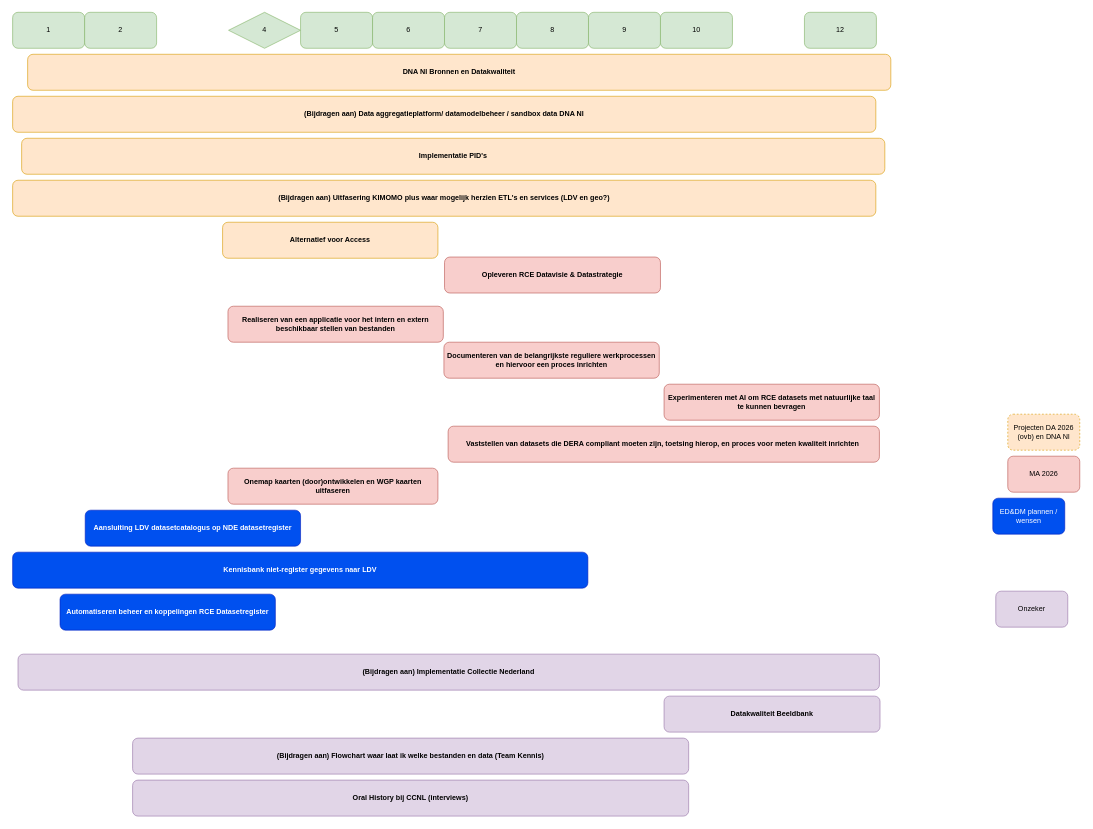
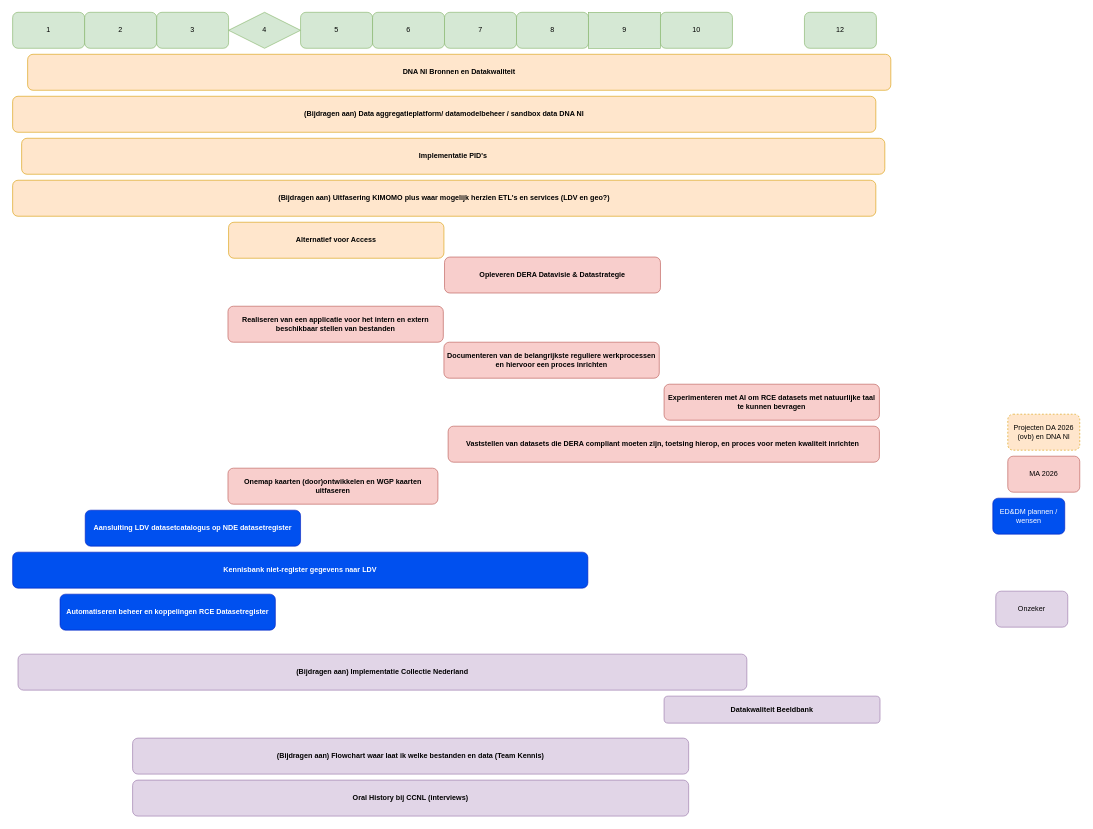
none -> (192, 30)
(624, 30) -> (624, 30)
(330, 240) -> (336, 240)
(552, 275) -> (552, 275)
(449, 672) -> (382, 672)
(772, 714) -> (772, 710)
